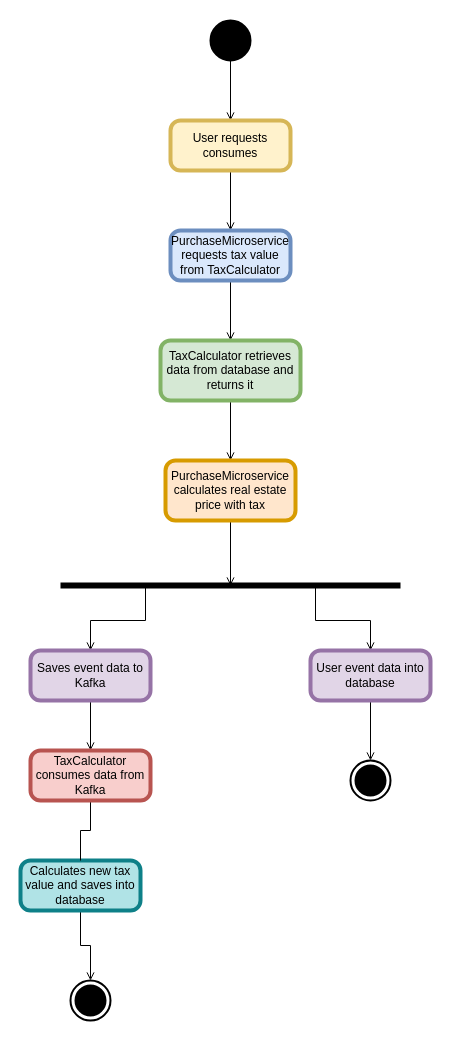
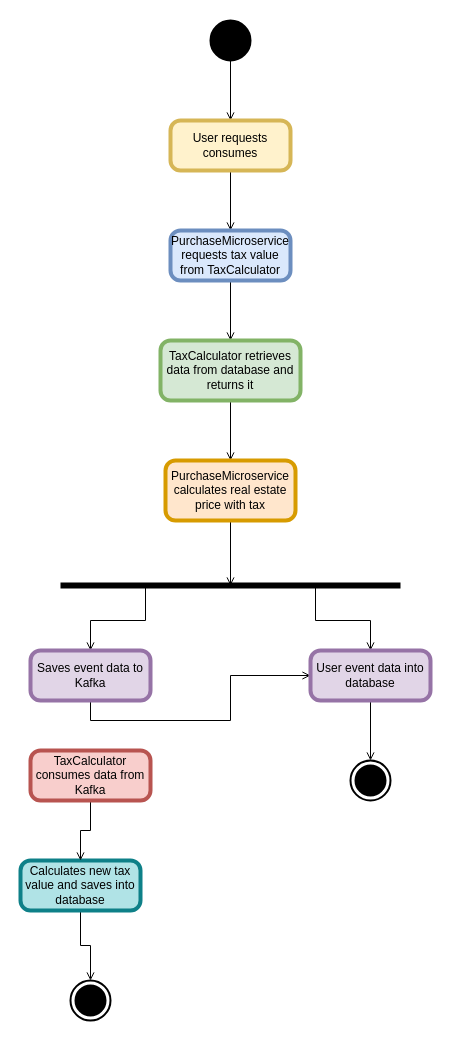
(91, 733) -> (220, 721)
(81, 855) -> (81, 855)
